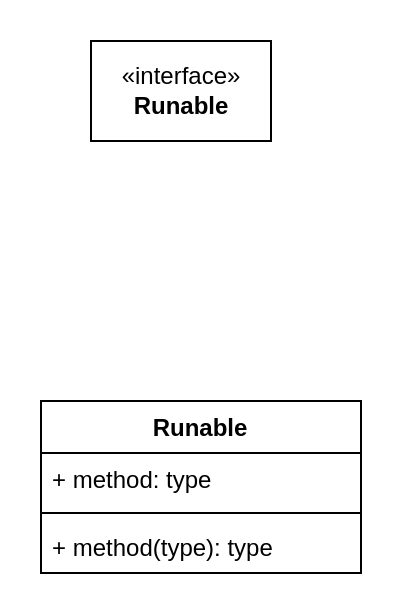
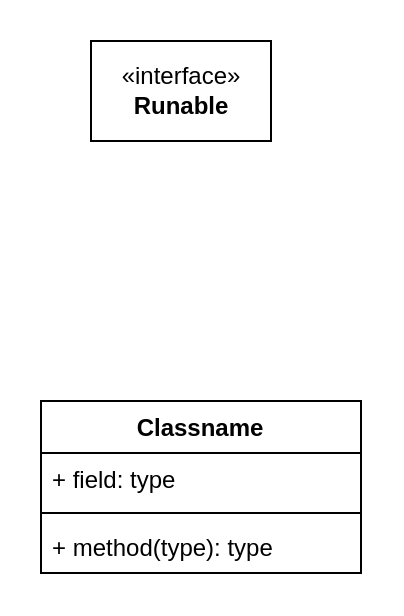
(200, 428) -> (200, 428)
(137, 480) -> (124, 480)
